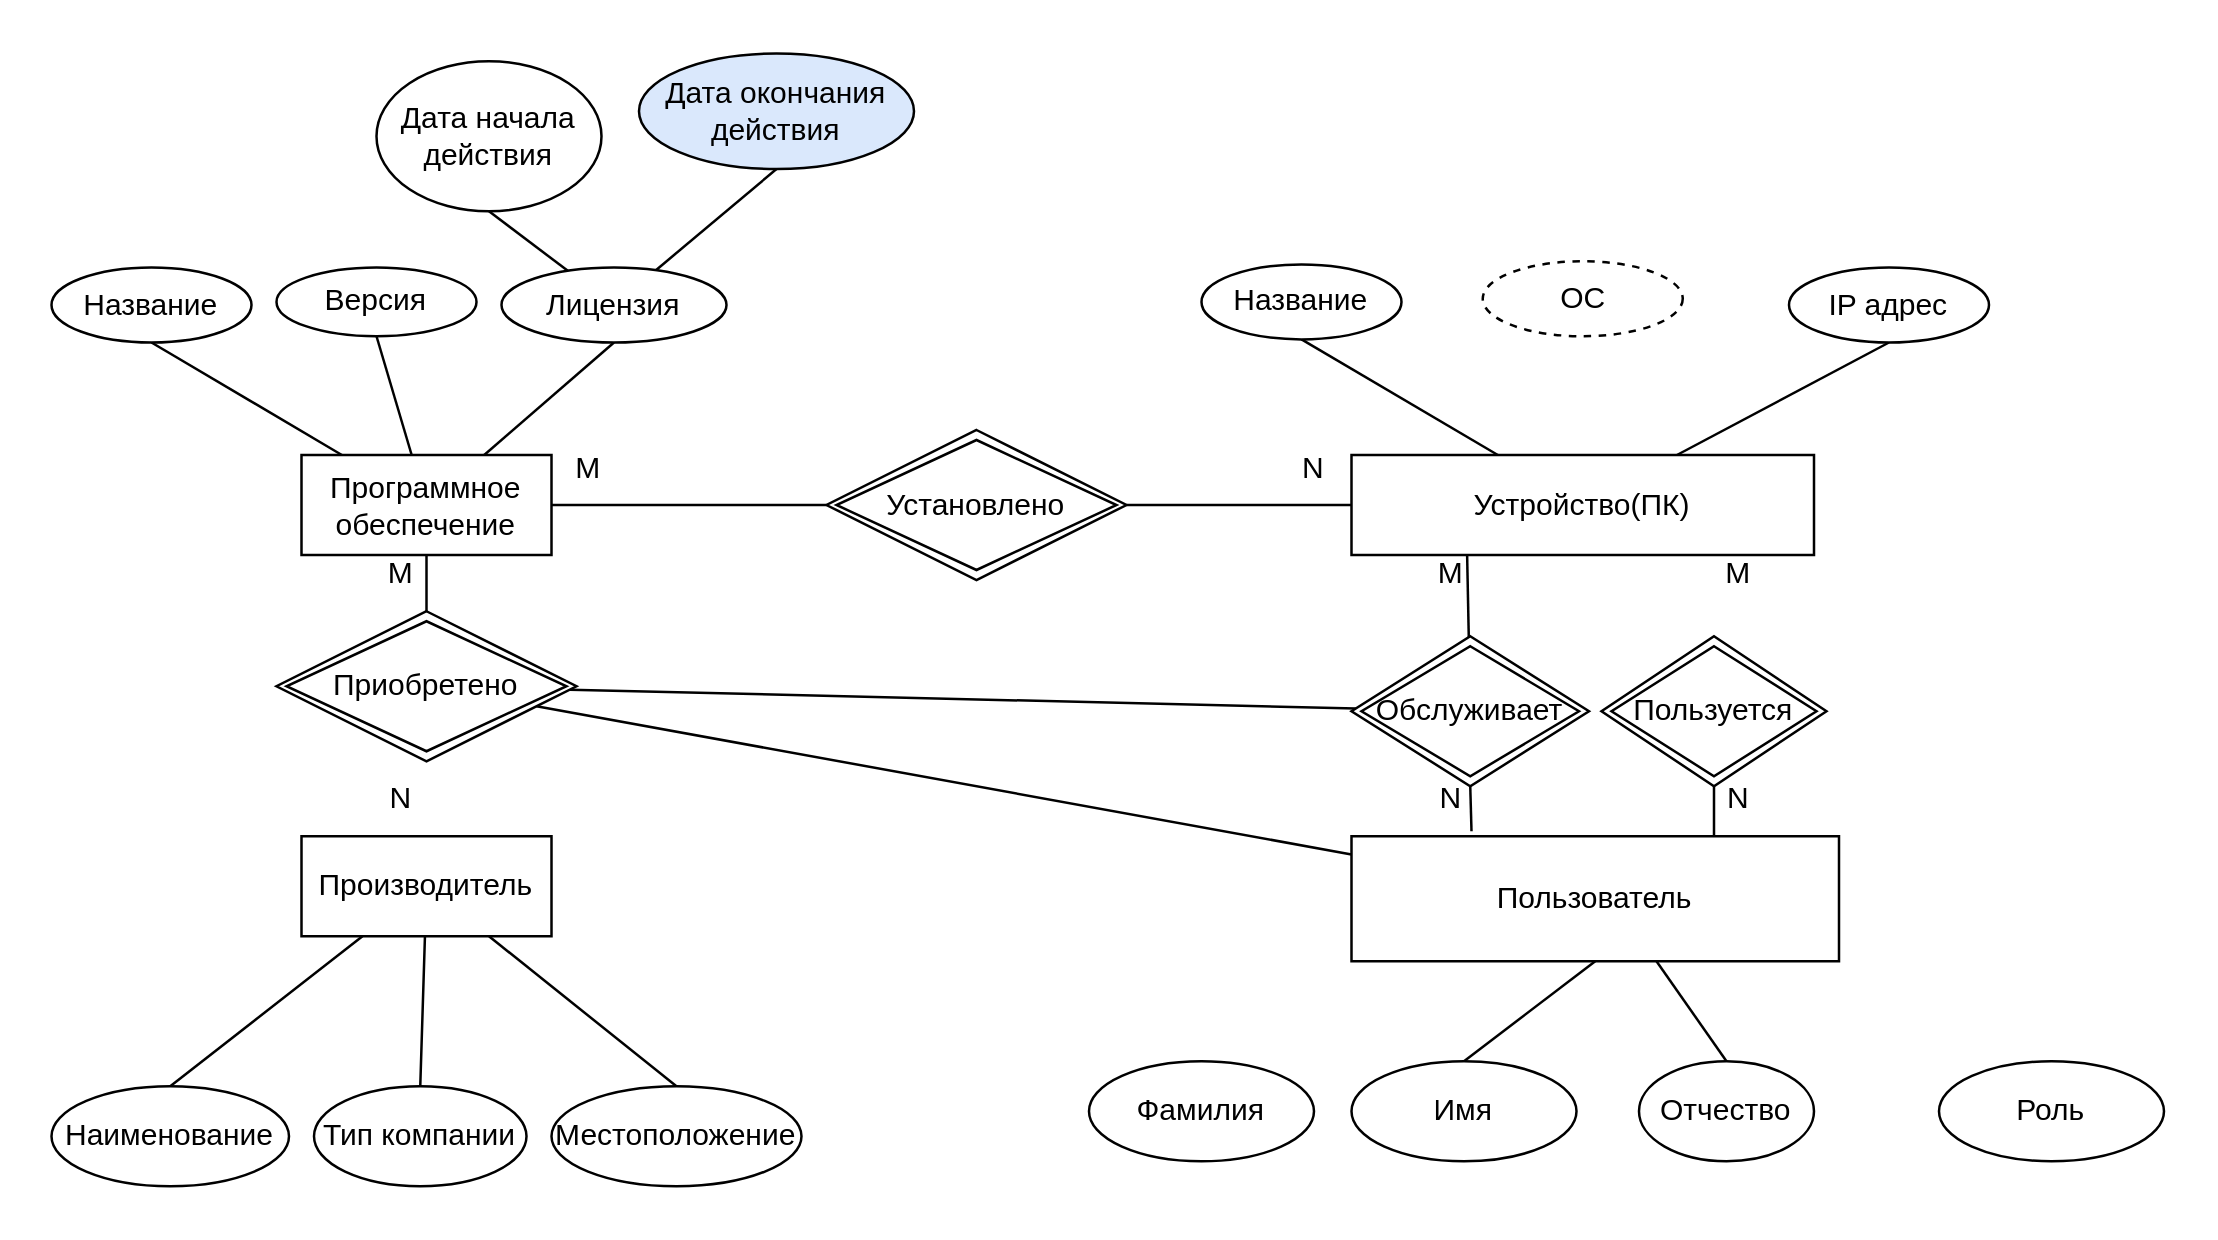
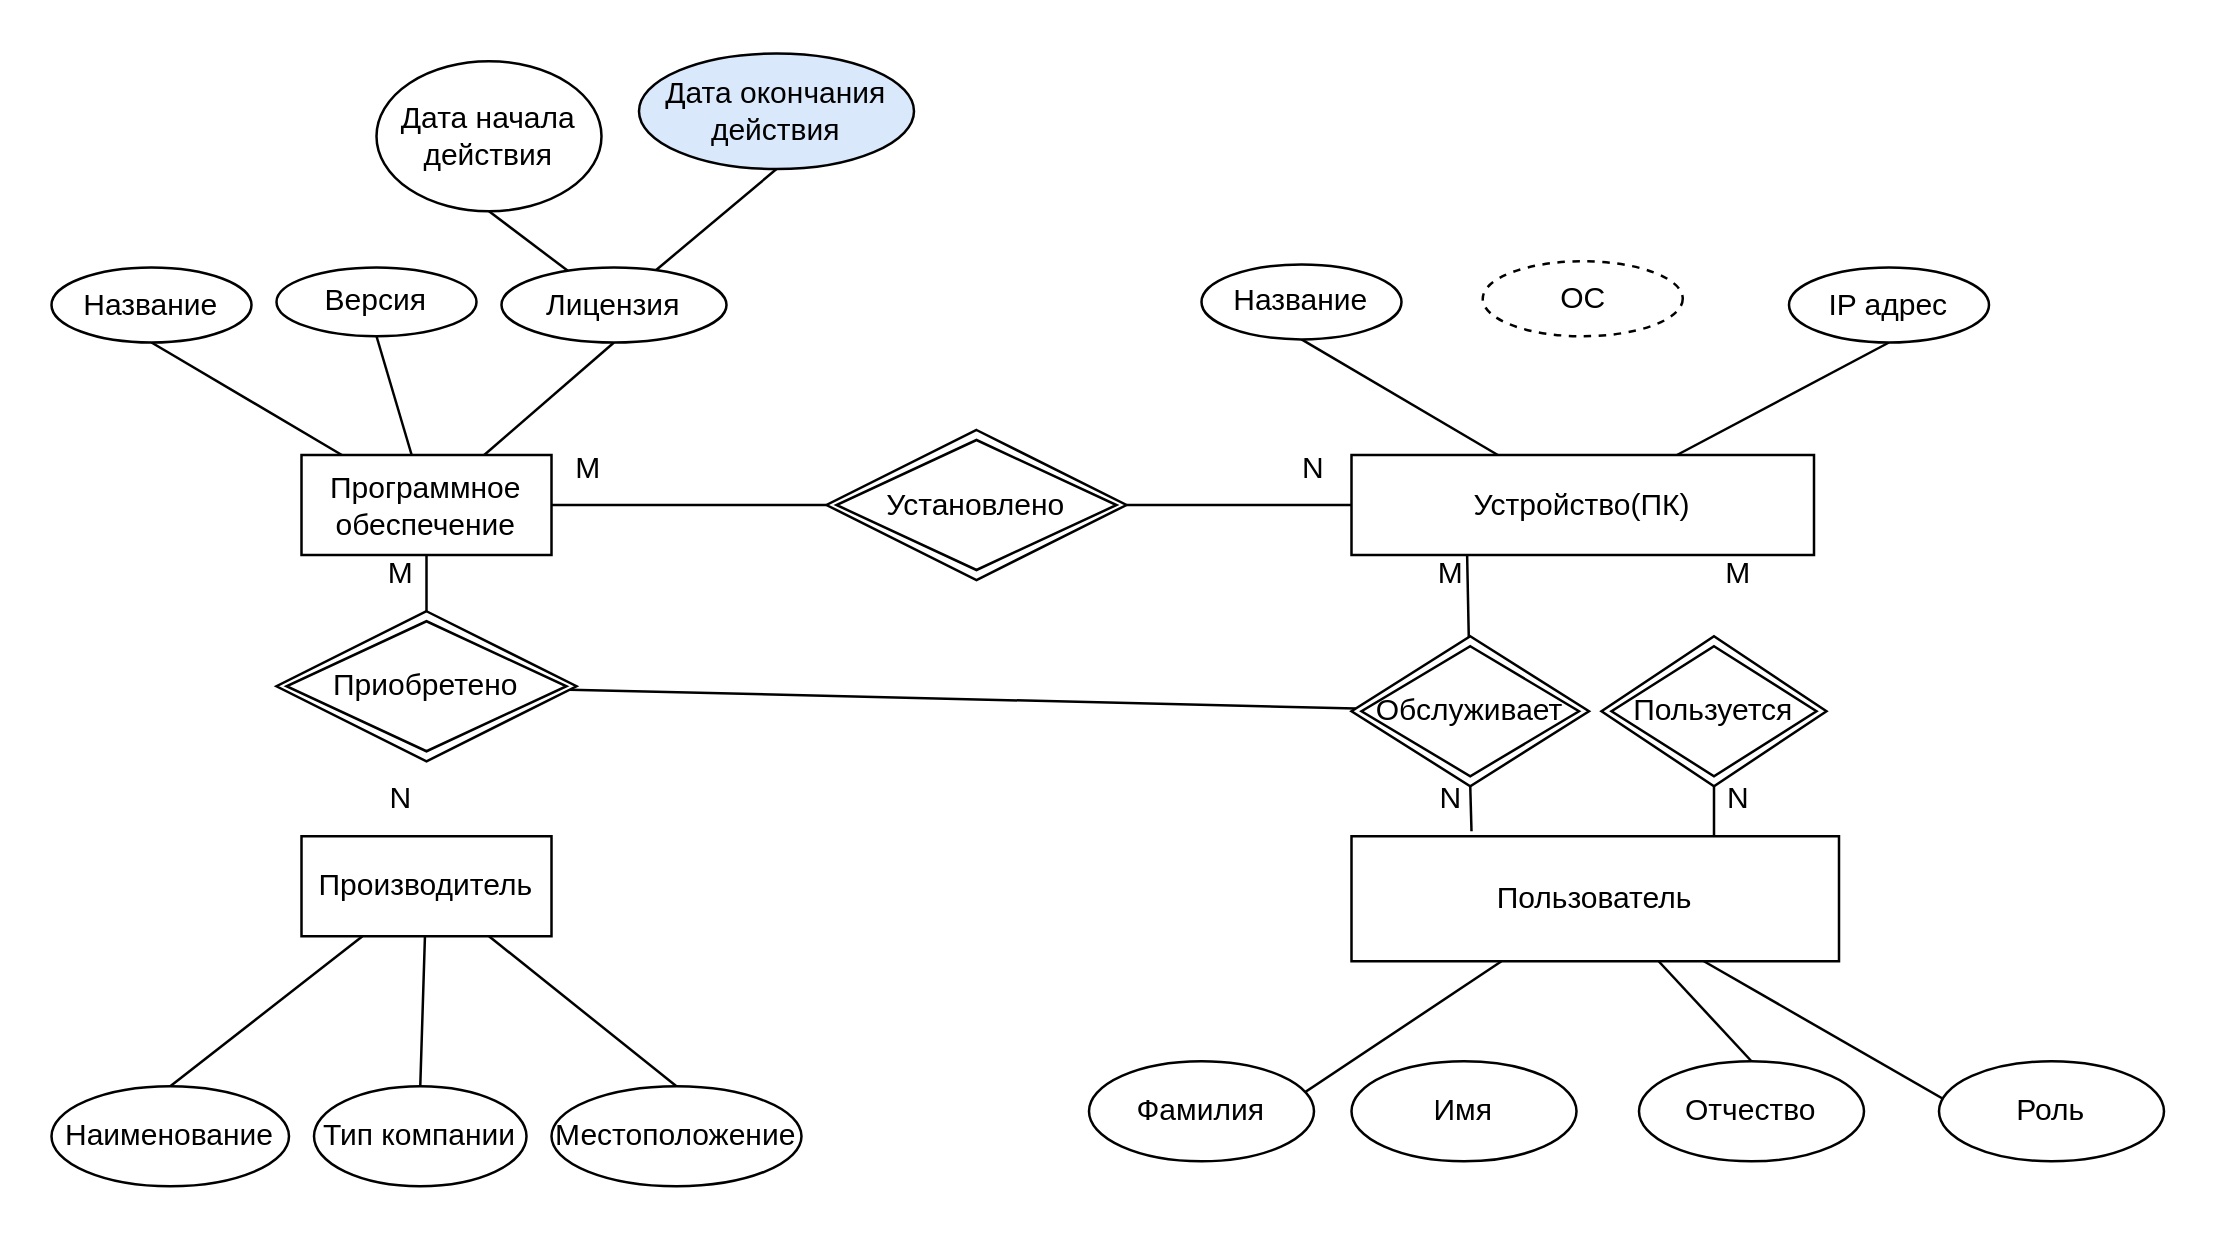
(944, 780) -> (1403, 1027)
(1530, 1011) -> none
none -> (1823, 1030)
(1726, 1111) -> (1751, 1111)
